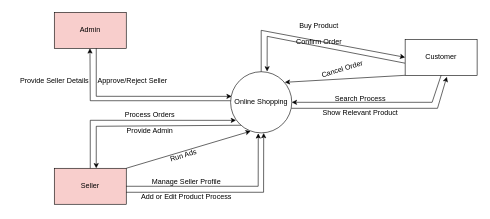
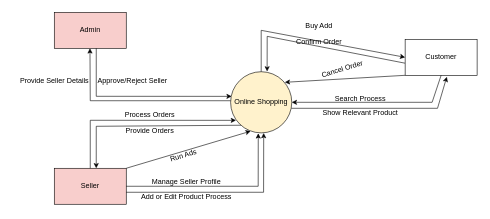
(319, 26) -> (319, 26)
(261, 102) -> (261, 102)
(150, 131) -> (150, 131)
